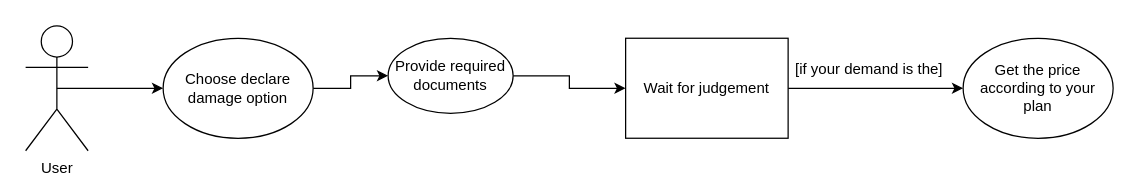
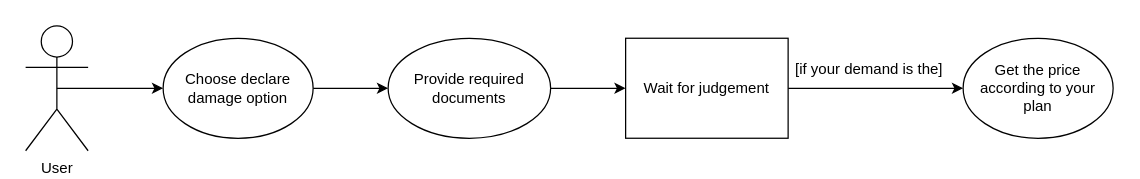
(451, 76) -> (469, 88)
